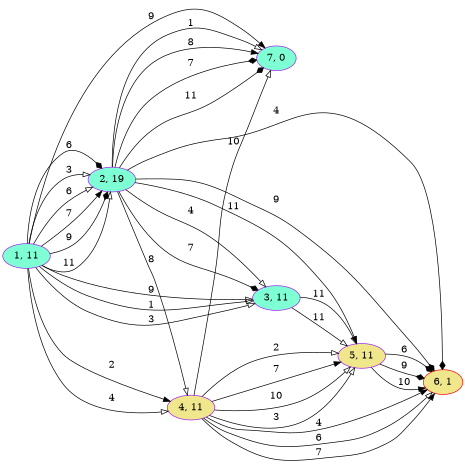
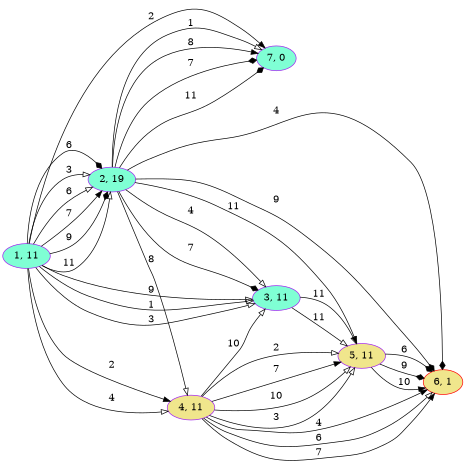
(151, 17) -> (151, 17)
(219, 233) -> (234, 357)
